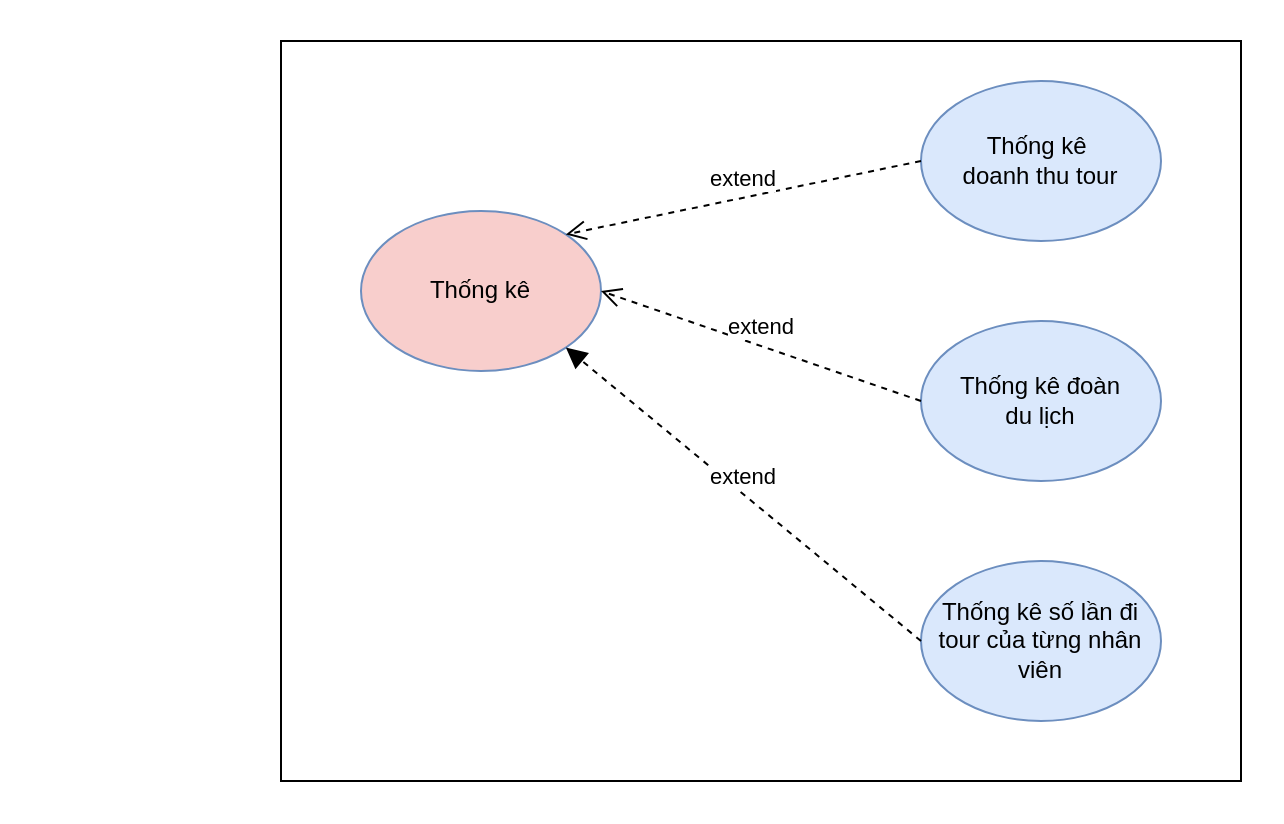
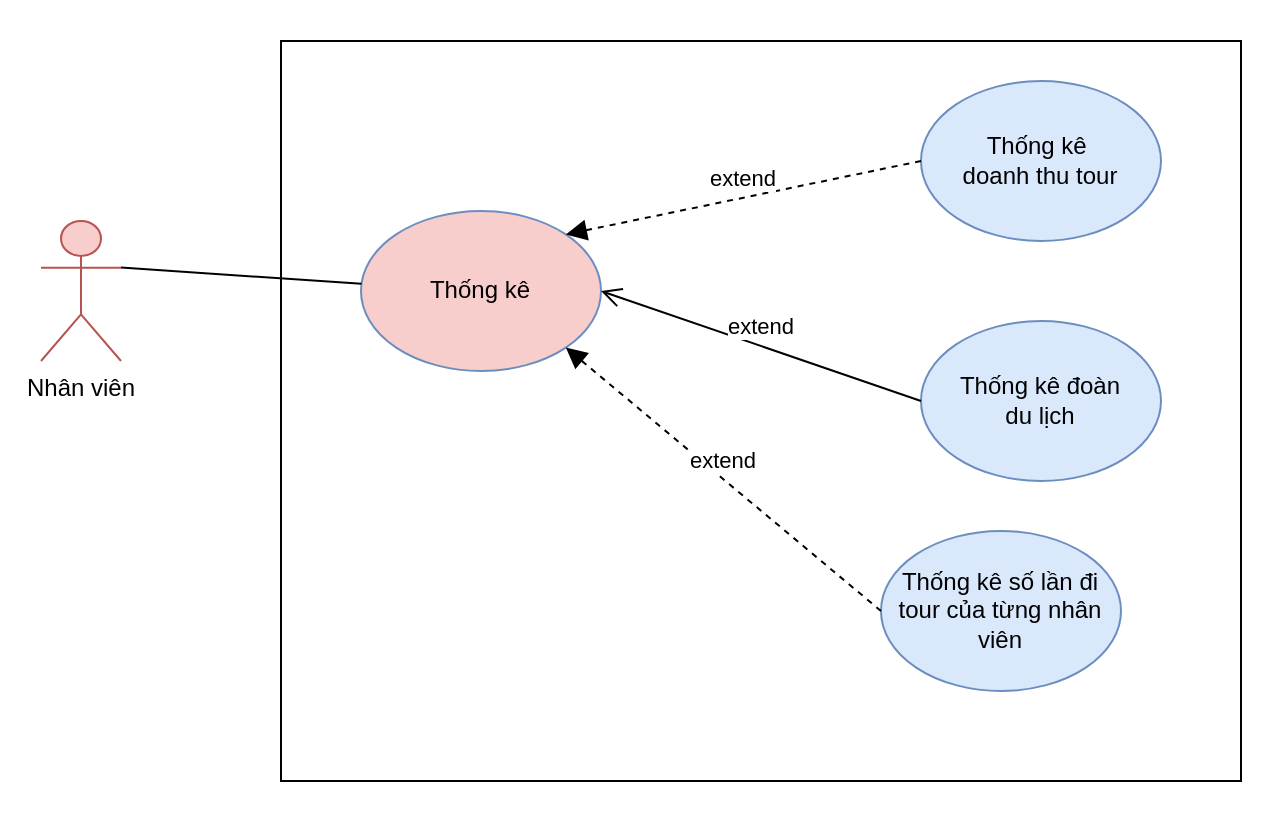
(579, 232) -> (587, 230)
none -> (243, 276)
none -> (81, 291)
(828, 369) -> (828, 369)
(1041, 641) -> (1001, 611)
